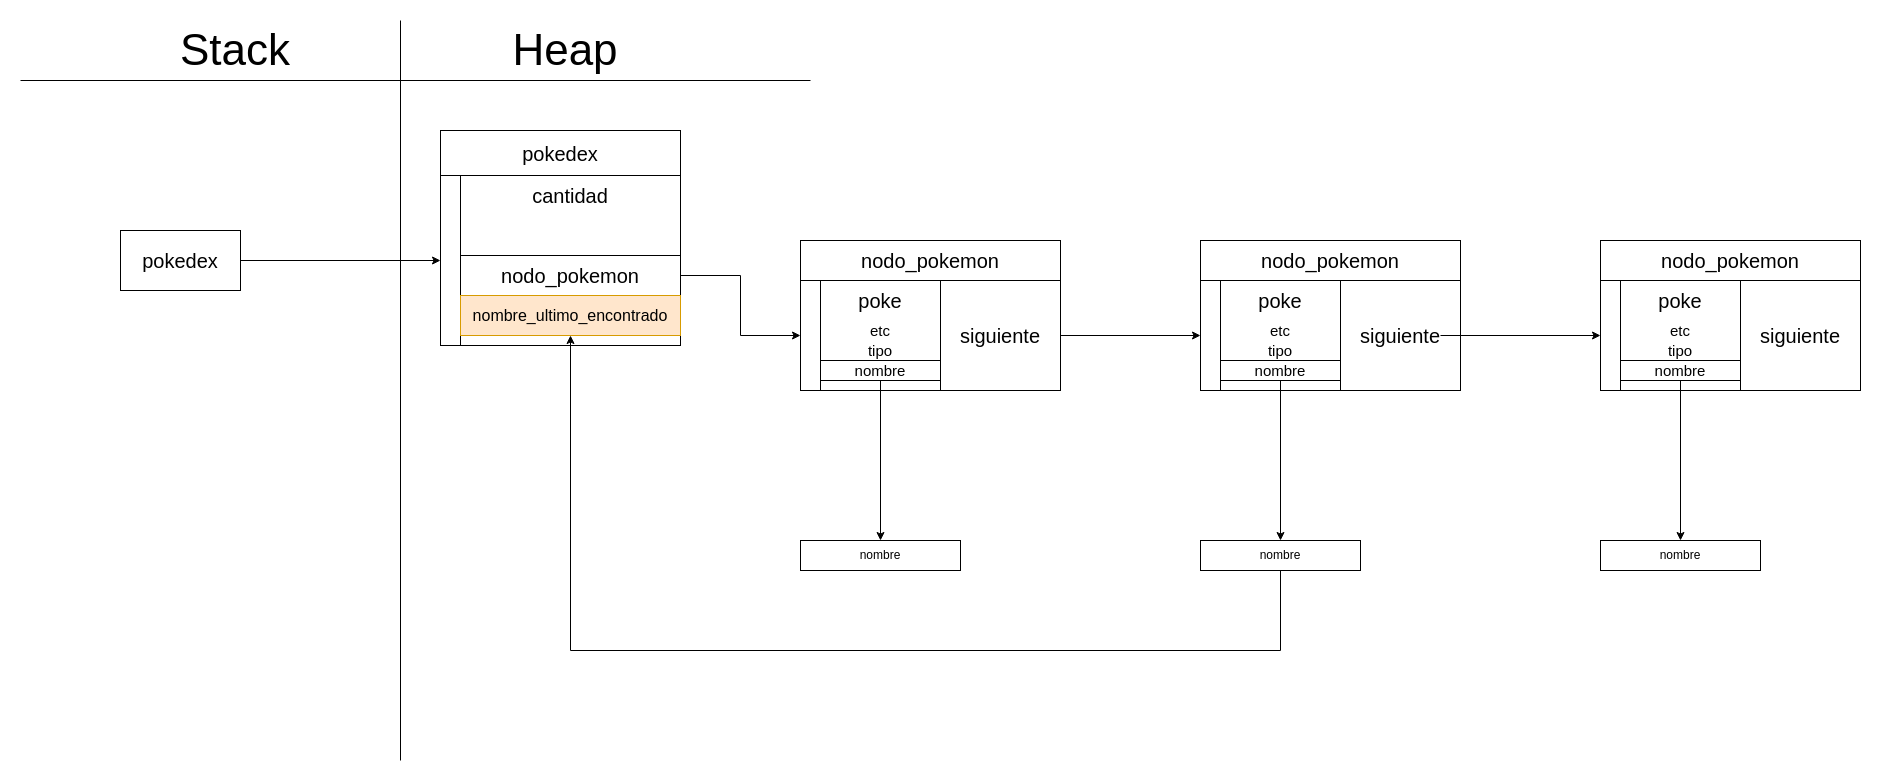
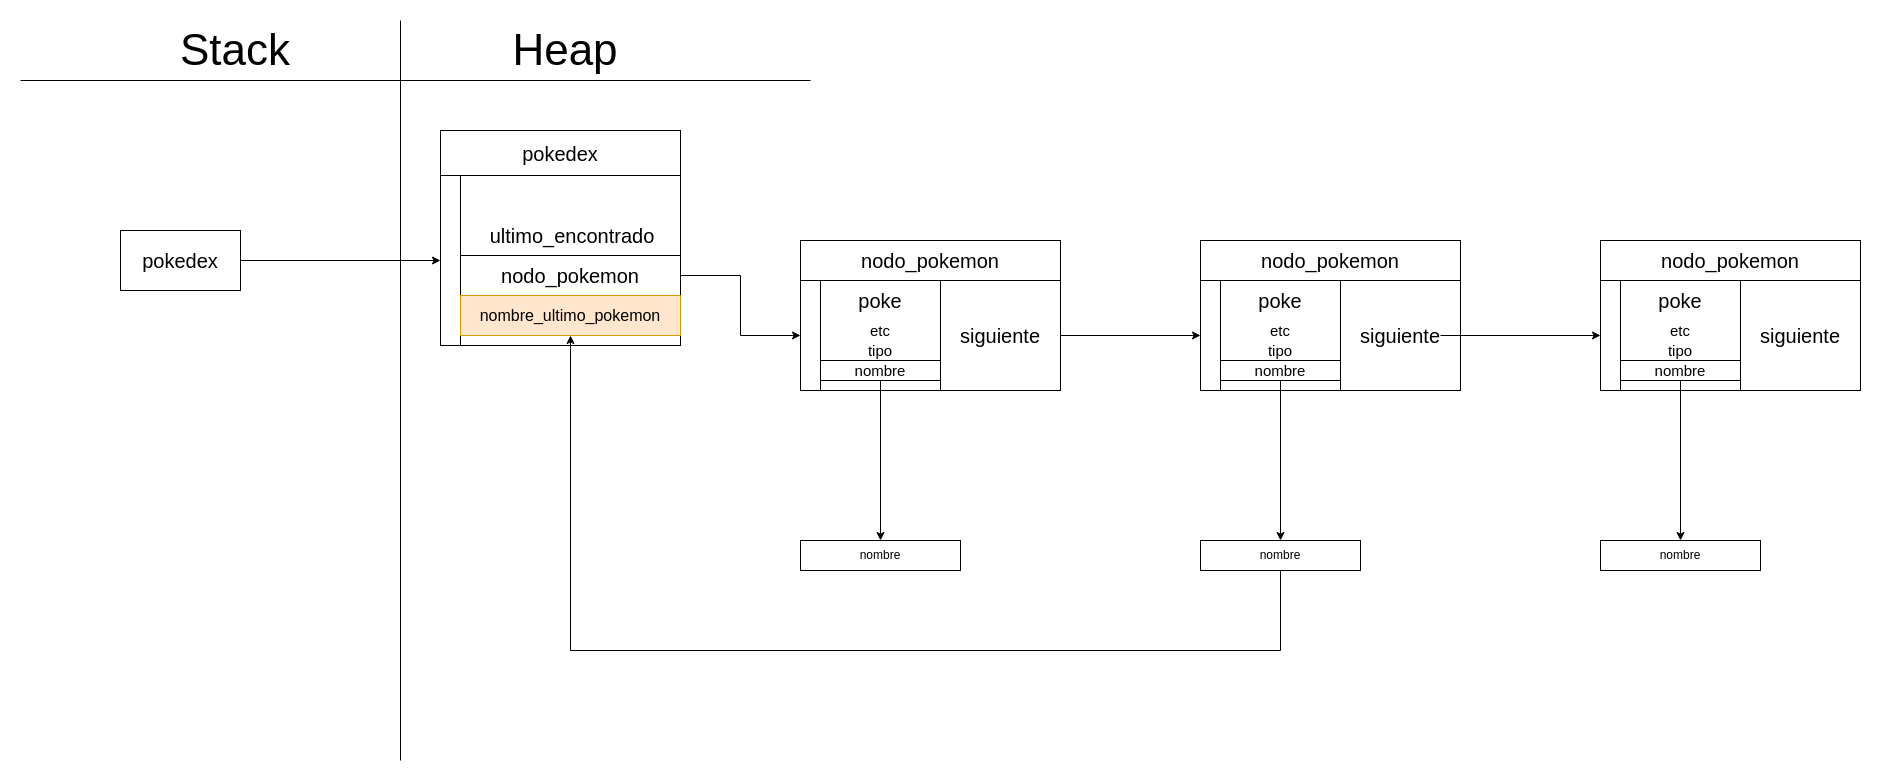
(571, 196) -> none
none -> (572, 236)
(571, 316) -> (571, 316)
